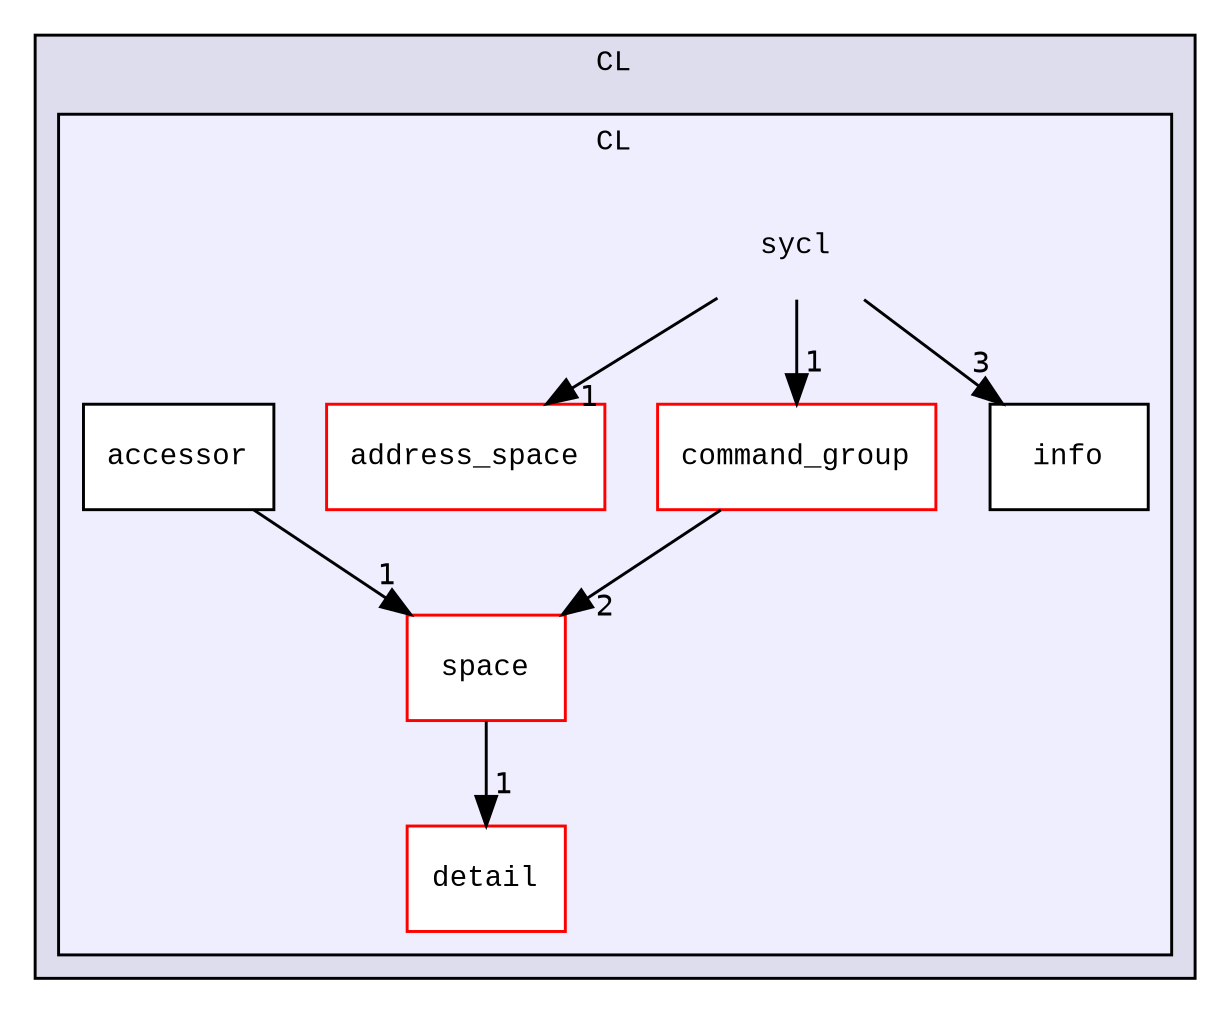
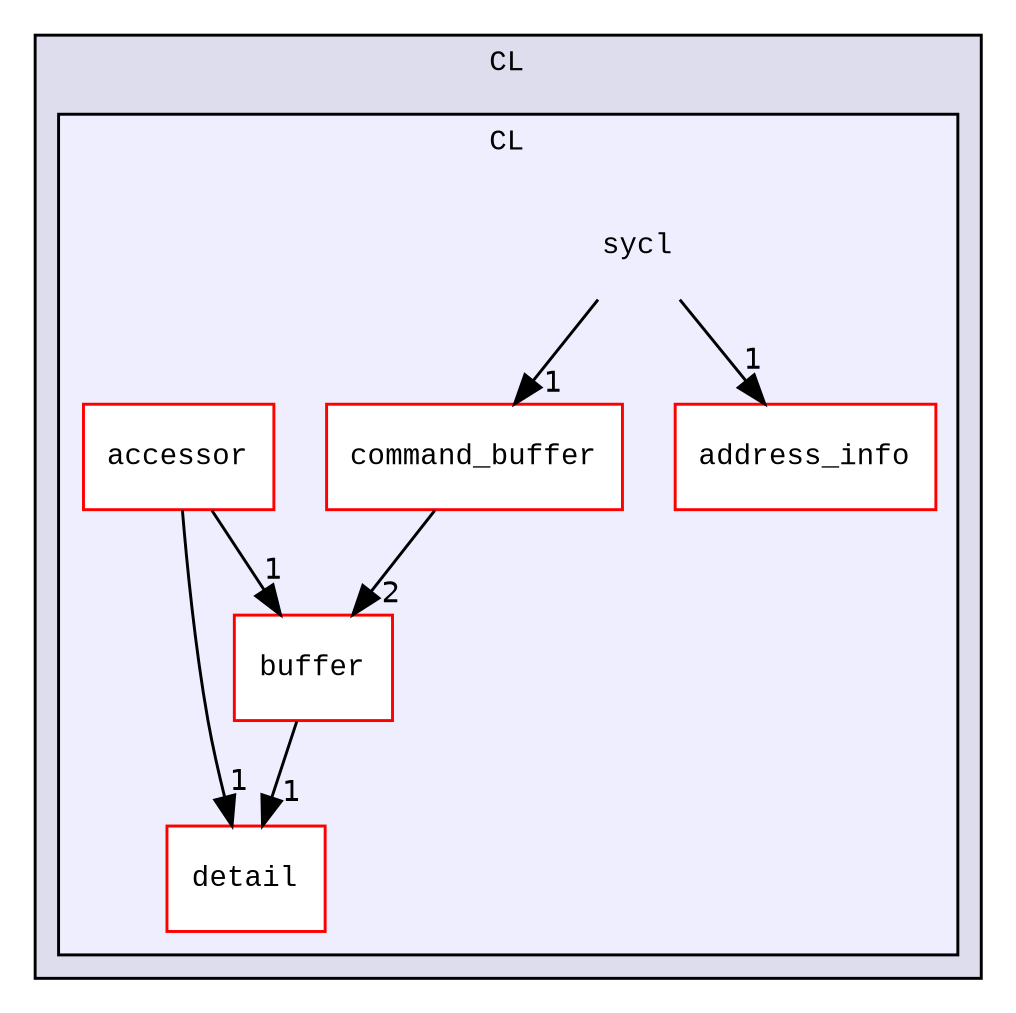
(179, 457) -> (179, 457)
(466, 457) -> (806, 457)
(797, 457) -> (475, 457)
(1069, 457) -> none
none -> (198, 654)
(486, 668) -> (313, 668)
